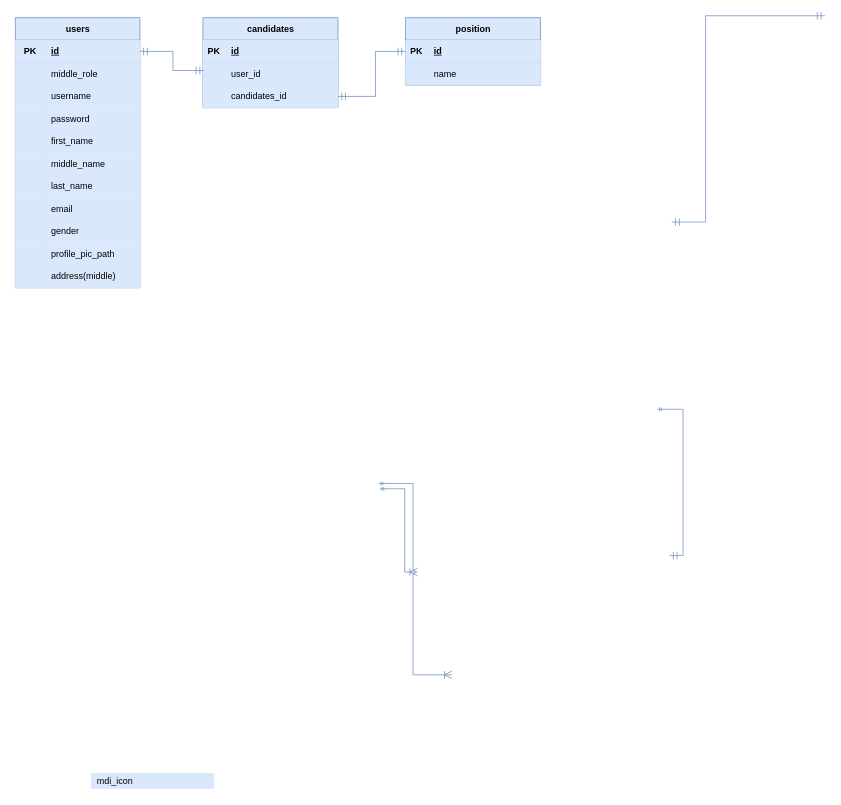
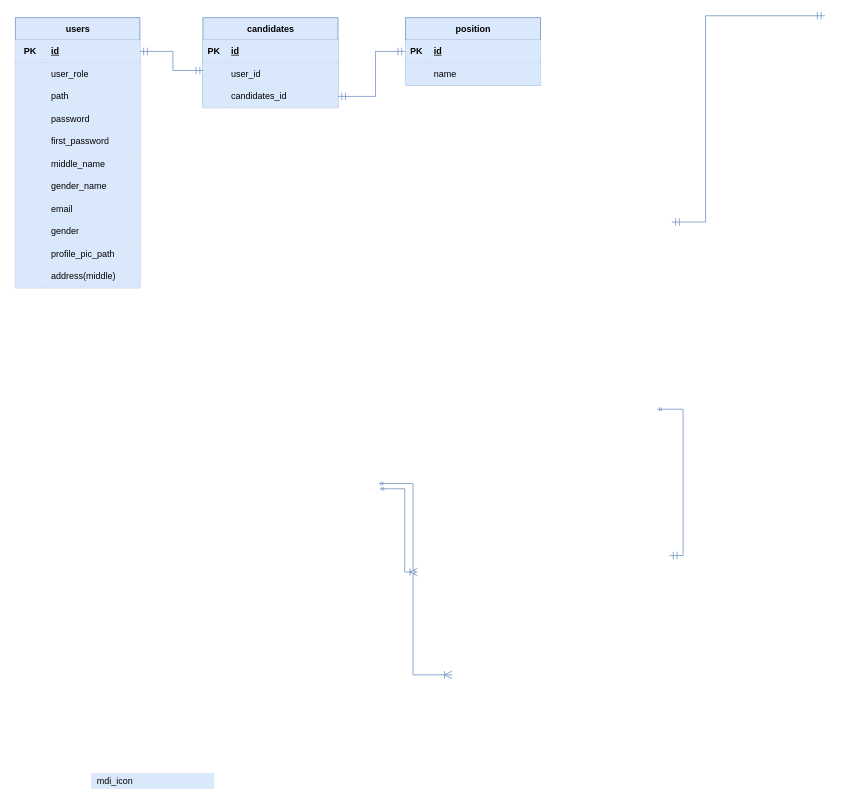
(76, 74) -> (73, 74)
(72, 96) -> (61, 96)
(75, 141) -> (85, 141)
(73, 186) -> (79, 186)
